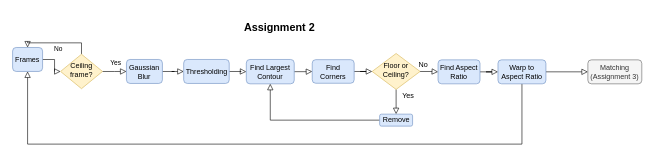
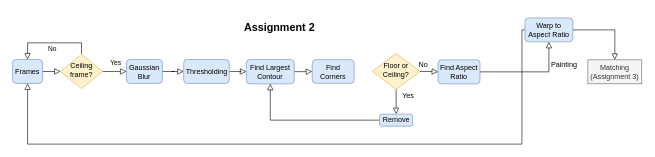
(27, 60) -> (27, 72)
none -> (564, 65)
(365, 72) -> none
(522, 72) -> (549, 30)
(615, 72) -> (615, 72)
